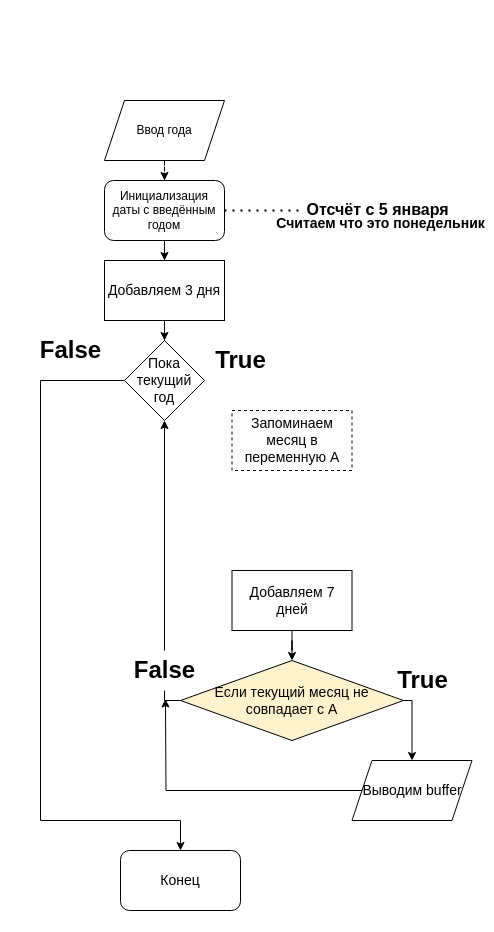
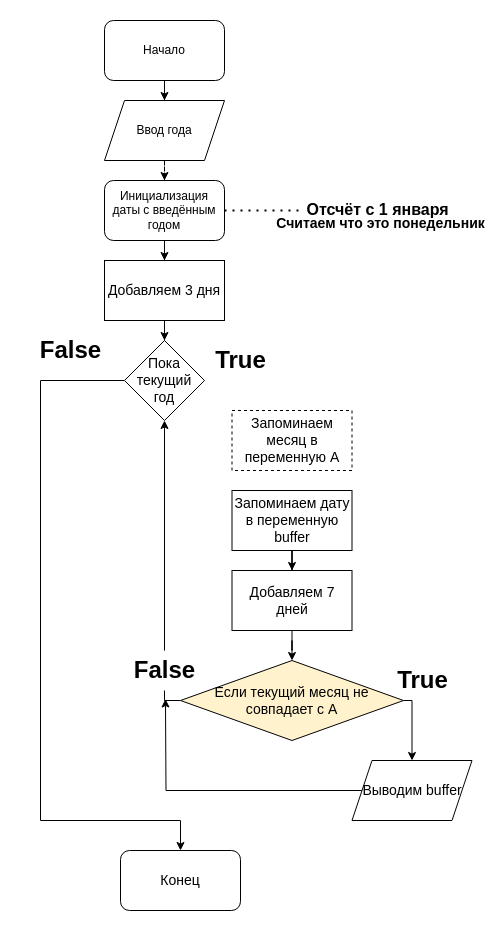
none -> (165, 51)
none -> (165, 95)
(378, 208) -> (378, 208)
none -> (292, 521)
none -> (292, 565)
